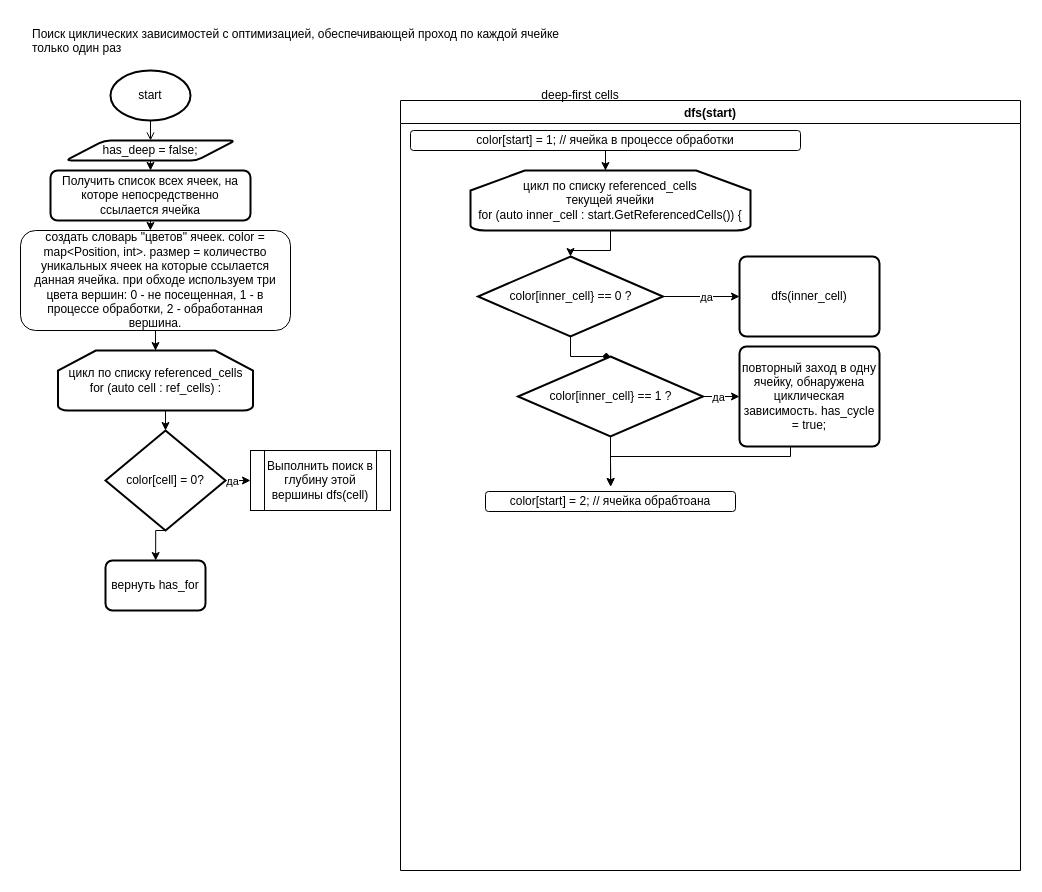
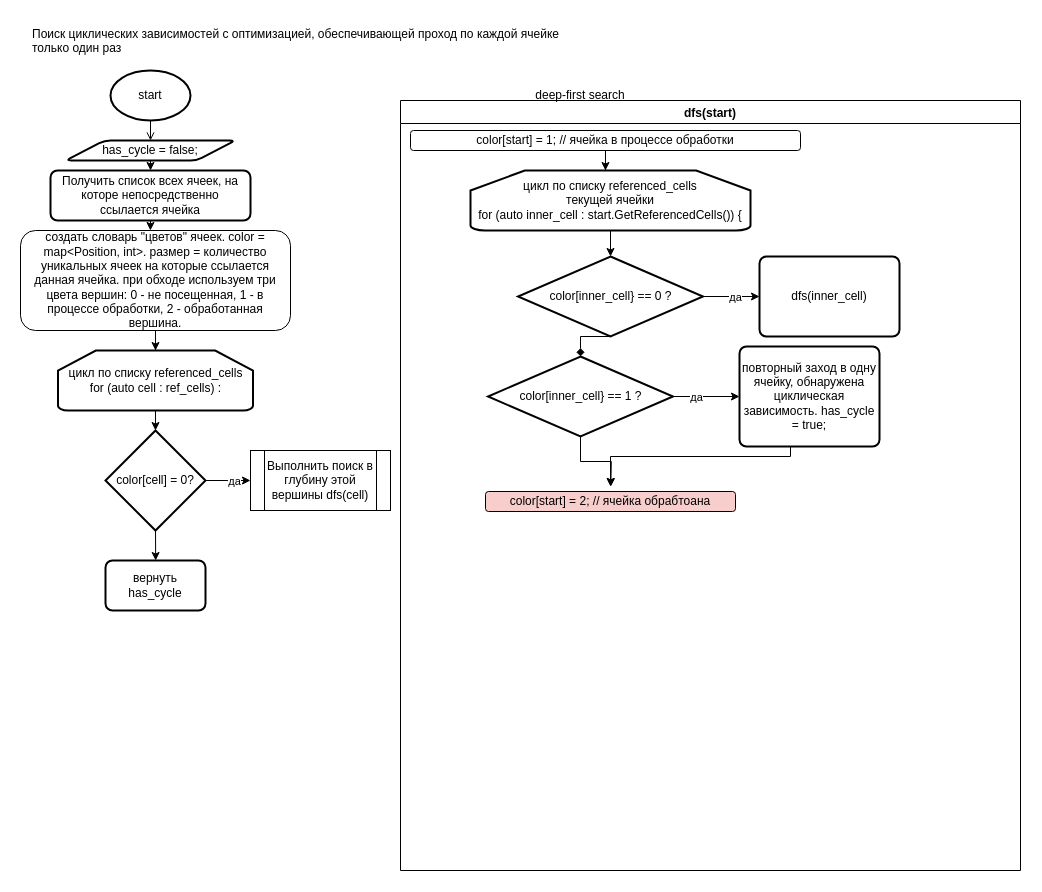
(581, 96) -> (581, 96)
(151, 151) -> (151, 151)
(571, 297) -> (611, 297)
(810, 297) -> (830, 297)
(611, 397) -> (581, 397)
(166, 481) -> (156, 481)
(611, 502) -> (611, 502)
(156, 586) -> (156, 586)
